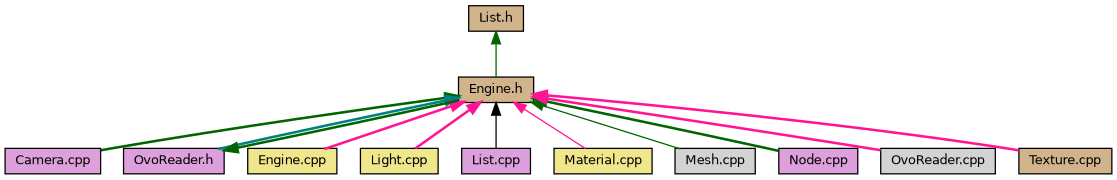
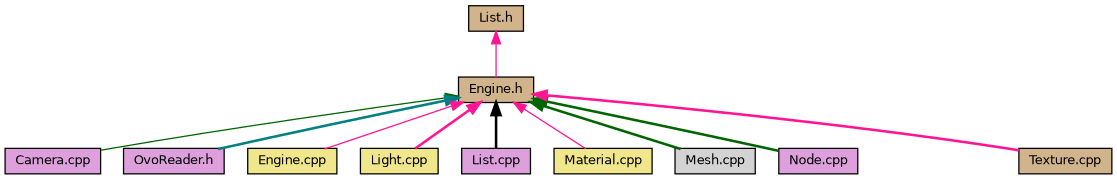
(496, 61) -> (496, 61)
(273, 123) -> (273, 123)
(348, 125) -> none
(612, 127) -> (612, 127)
(388, 128) -> (388, 128)
(496, 132) -> (496, 132)
(938, 161) -> none
